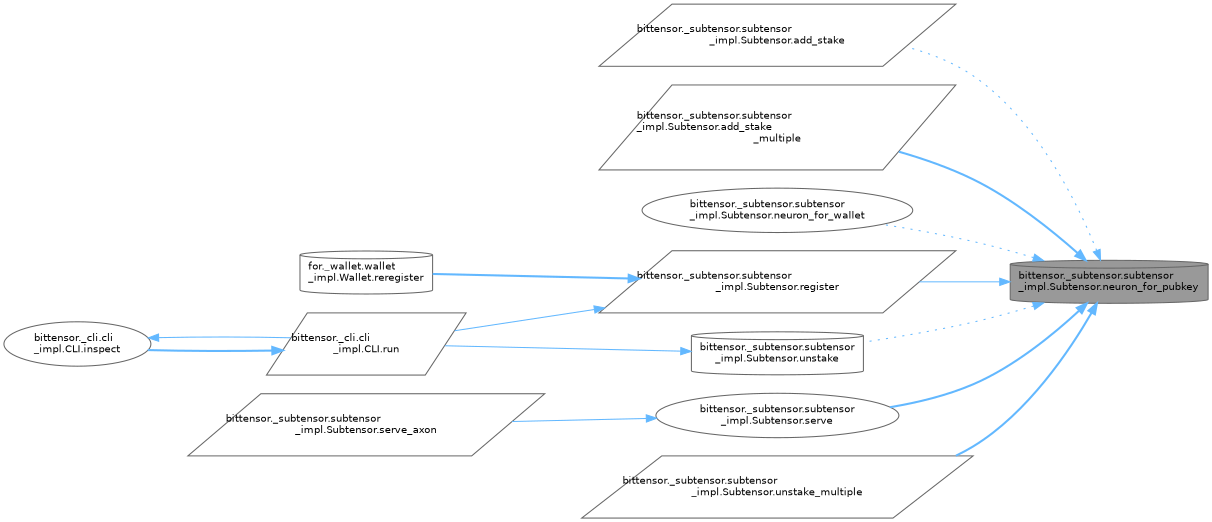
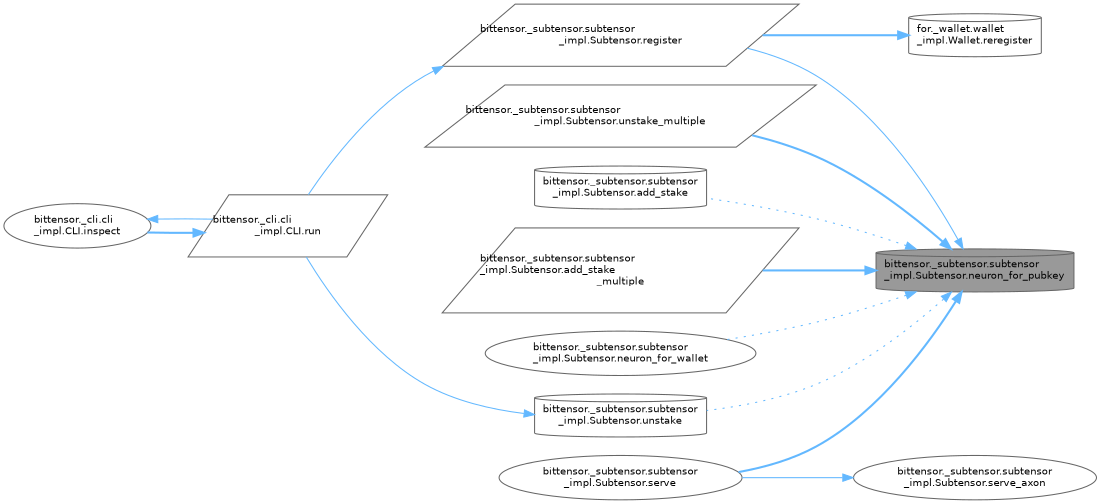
(777, 35) -> (621, 188)
(531, 276) -> (830, 35)
(579, 420) -> (792, 478)
(366, 425) -> (975, 478)
